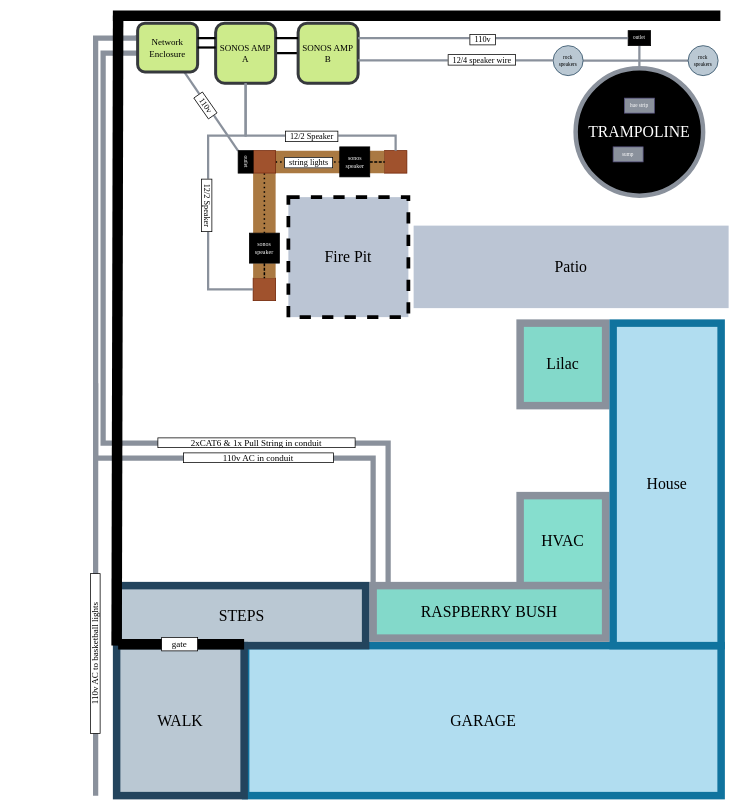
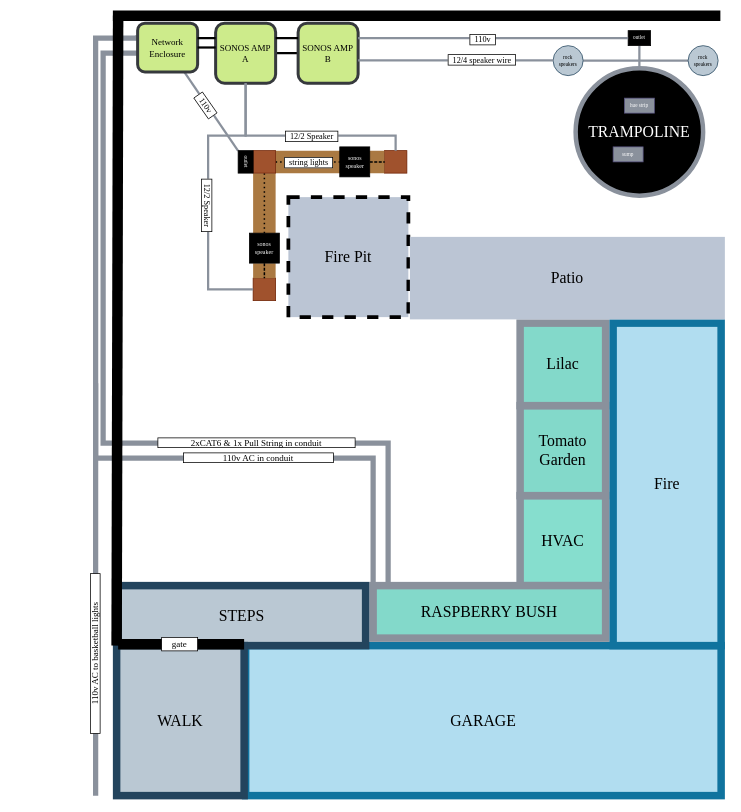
(571, 267) -> (567, 278)
none -> (563, 450)
(667, 484) -> (667, 484)
